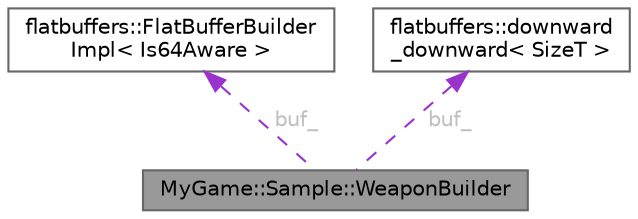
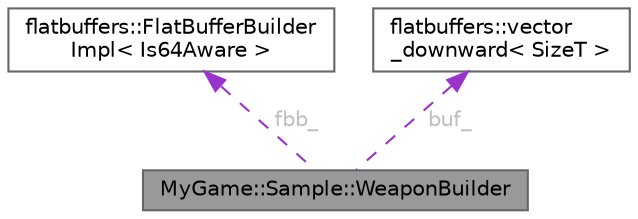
(502, 40) -> (502, 40)
(294, 121) -> (294, 121)
